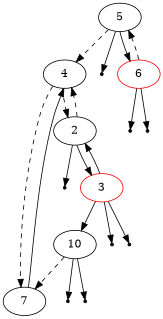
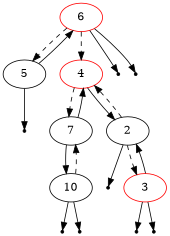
(95, 43) -> (81, 42)
(65, 74) -> (81, 74)
(64, 101) -> (98, 101)
(82, 157) -> (130, 156)
(90, 212) -> (66, 155)
